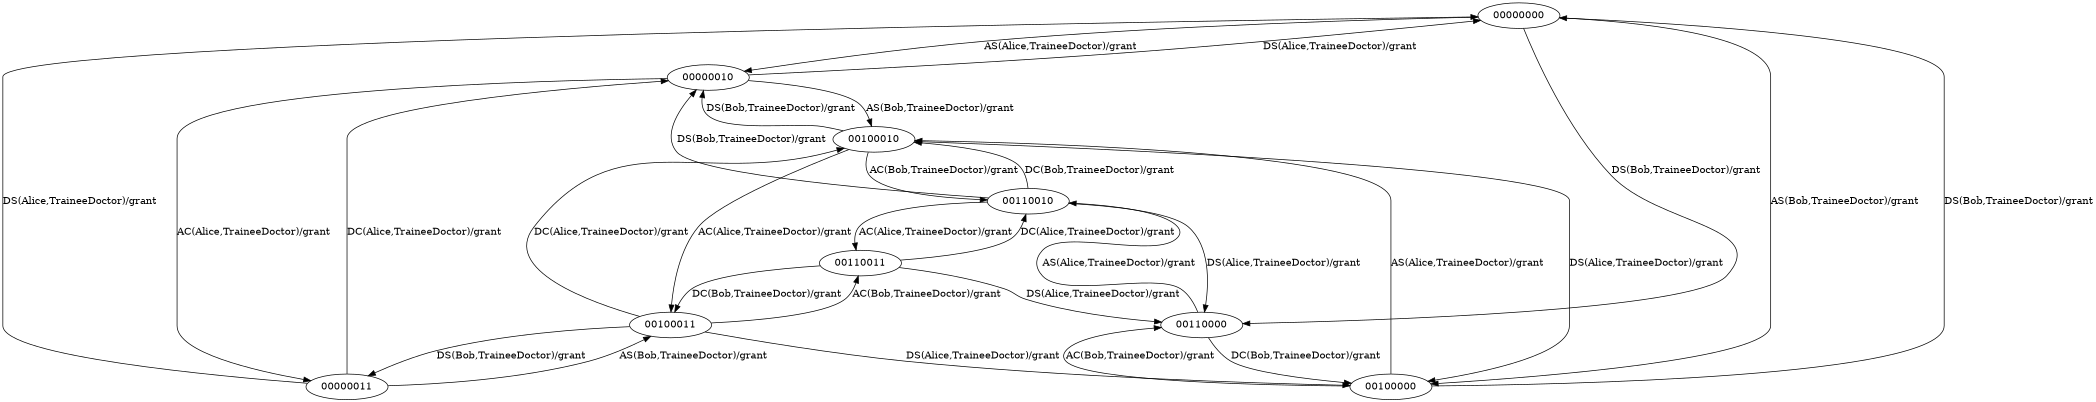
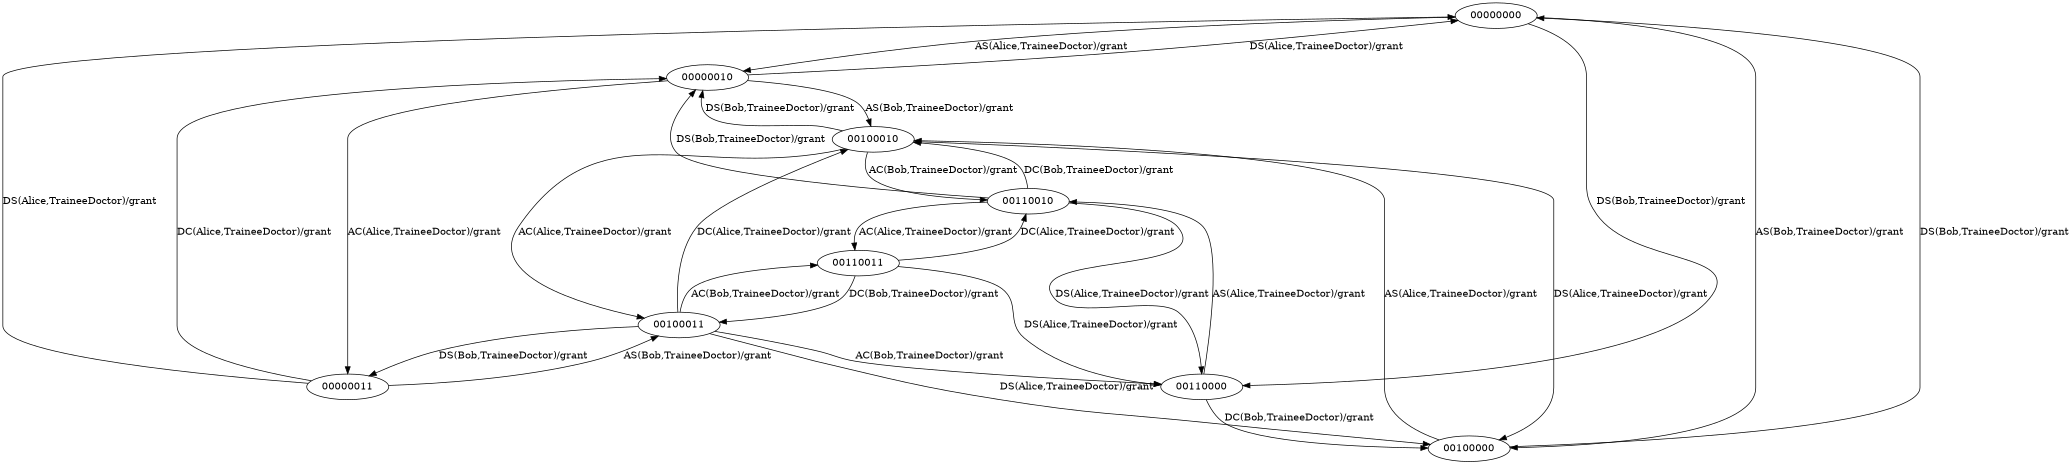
(1087, 370) -> (933, 370)
